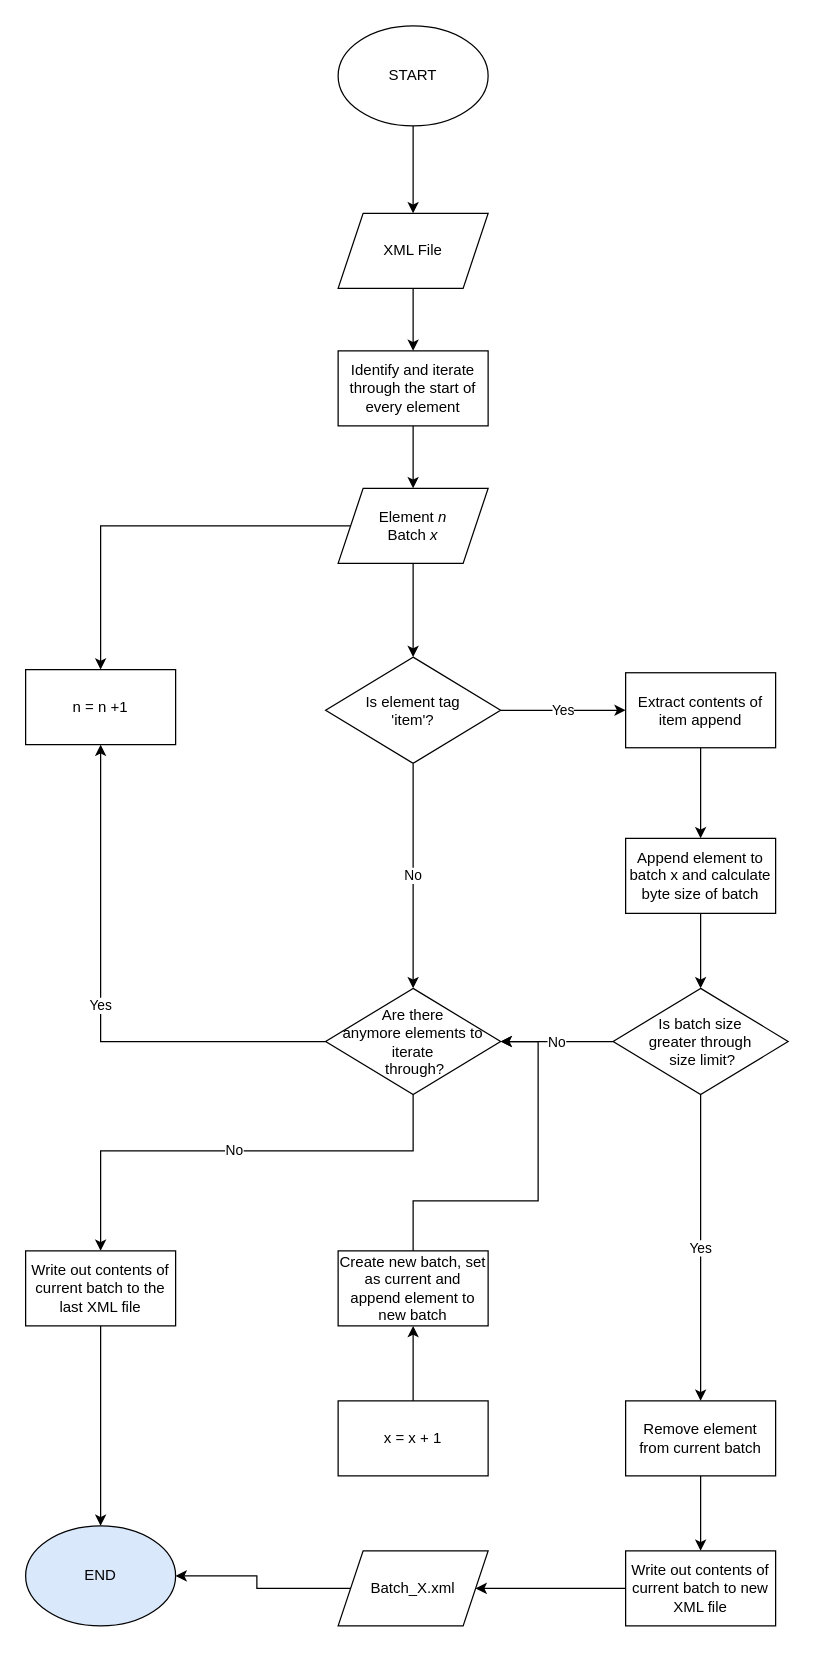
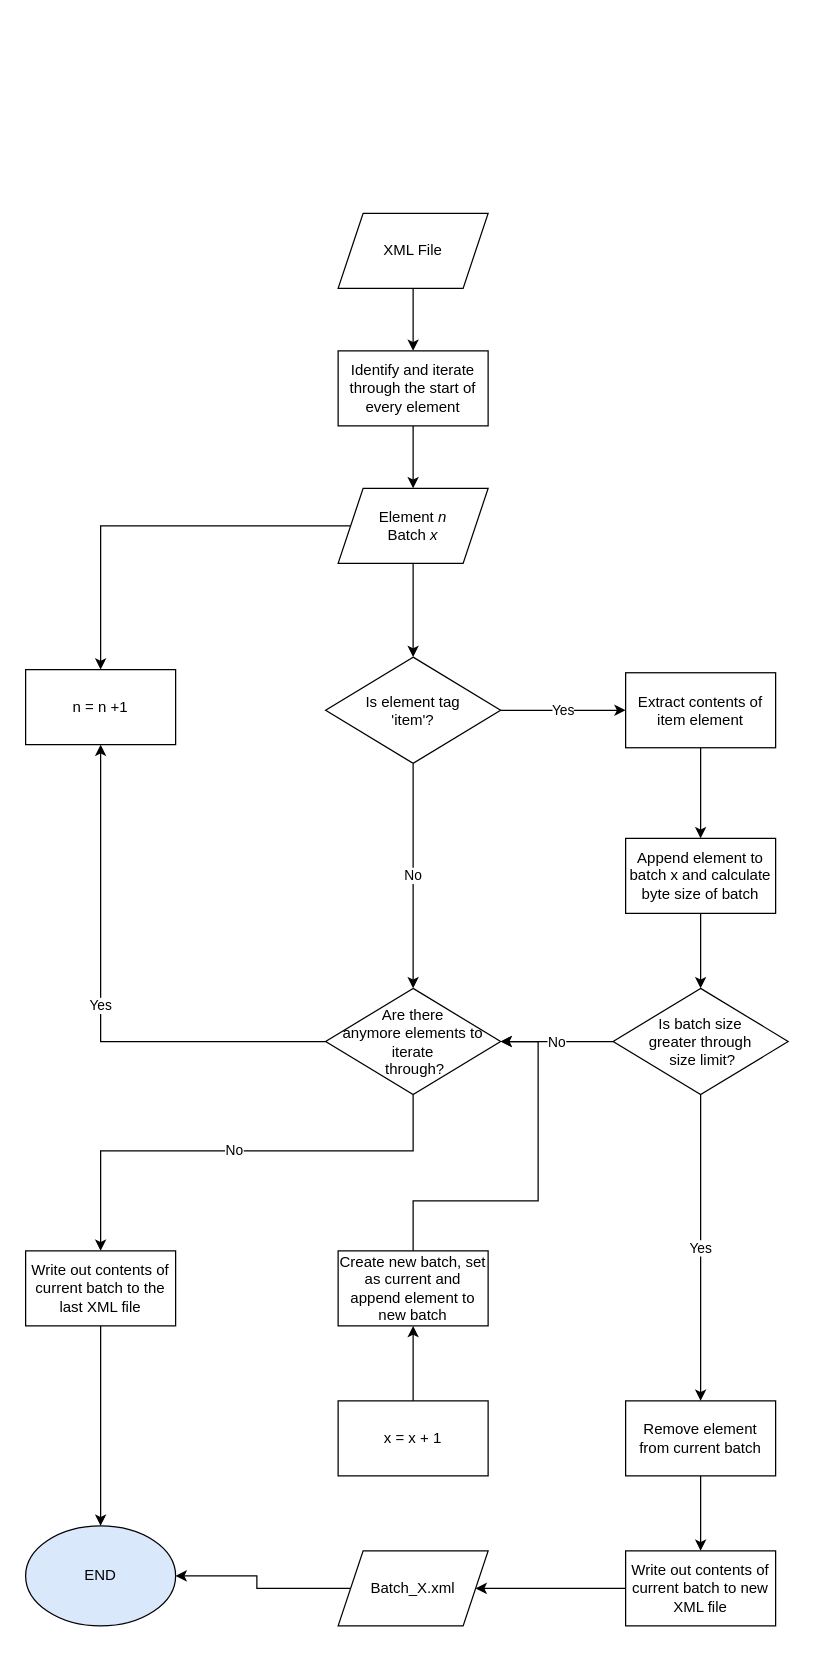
(413, 76) -> none
(413, 165) -> none
(701, 711) -> (701, 711)
